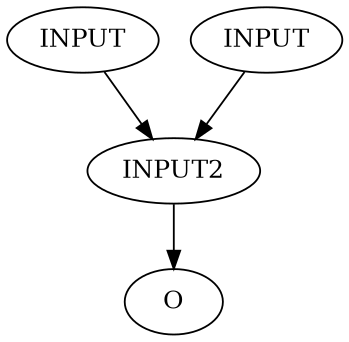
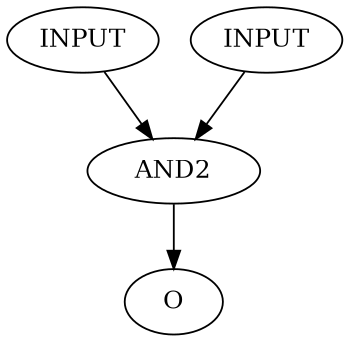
(174, 171) -> (174, 171)
